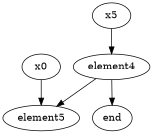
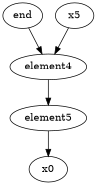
(41, 89) -> (48, 140)
(112, 89) -> (34, 38)
